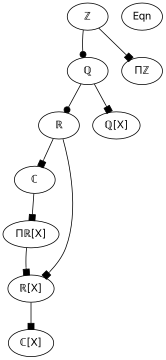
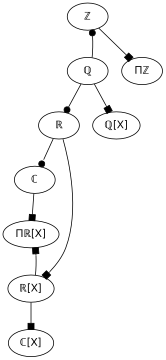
(142, 17) -> none
(83, 41) -> (93, 47)
(48, 149) -> (48, 149)
(26, 258) -> (36, 265)
